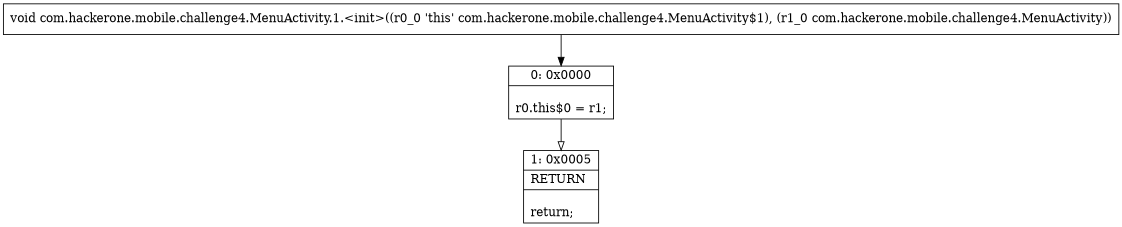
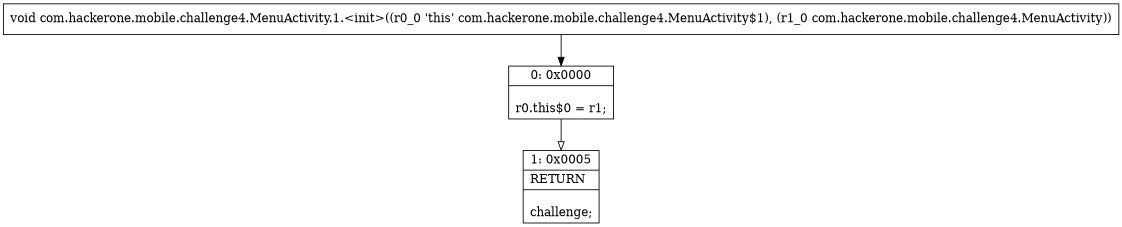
(552, 213) -> (561, 213)
